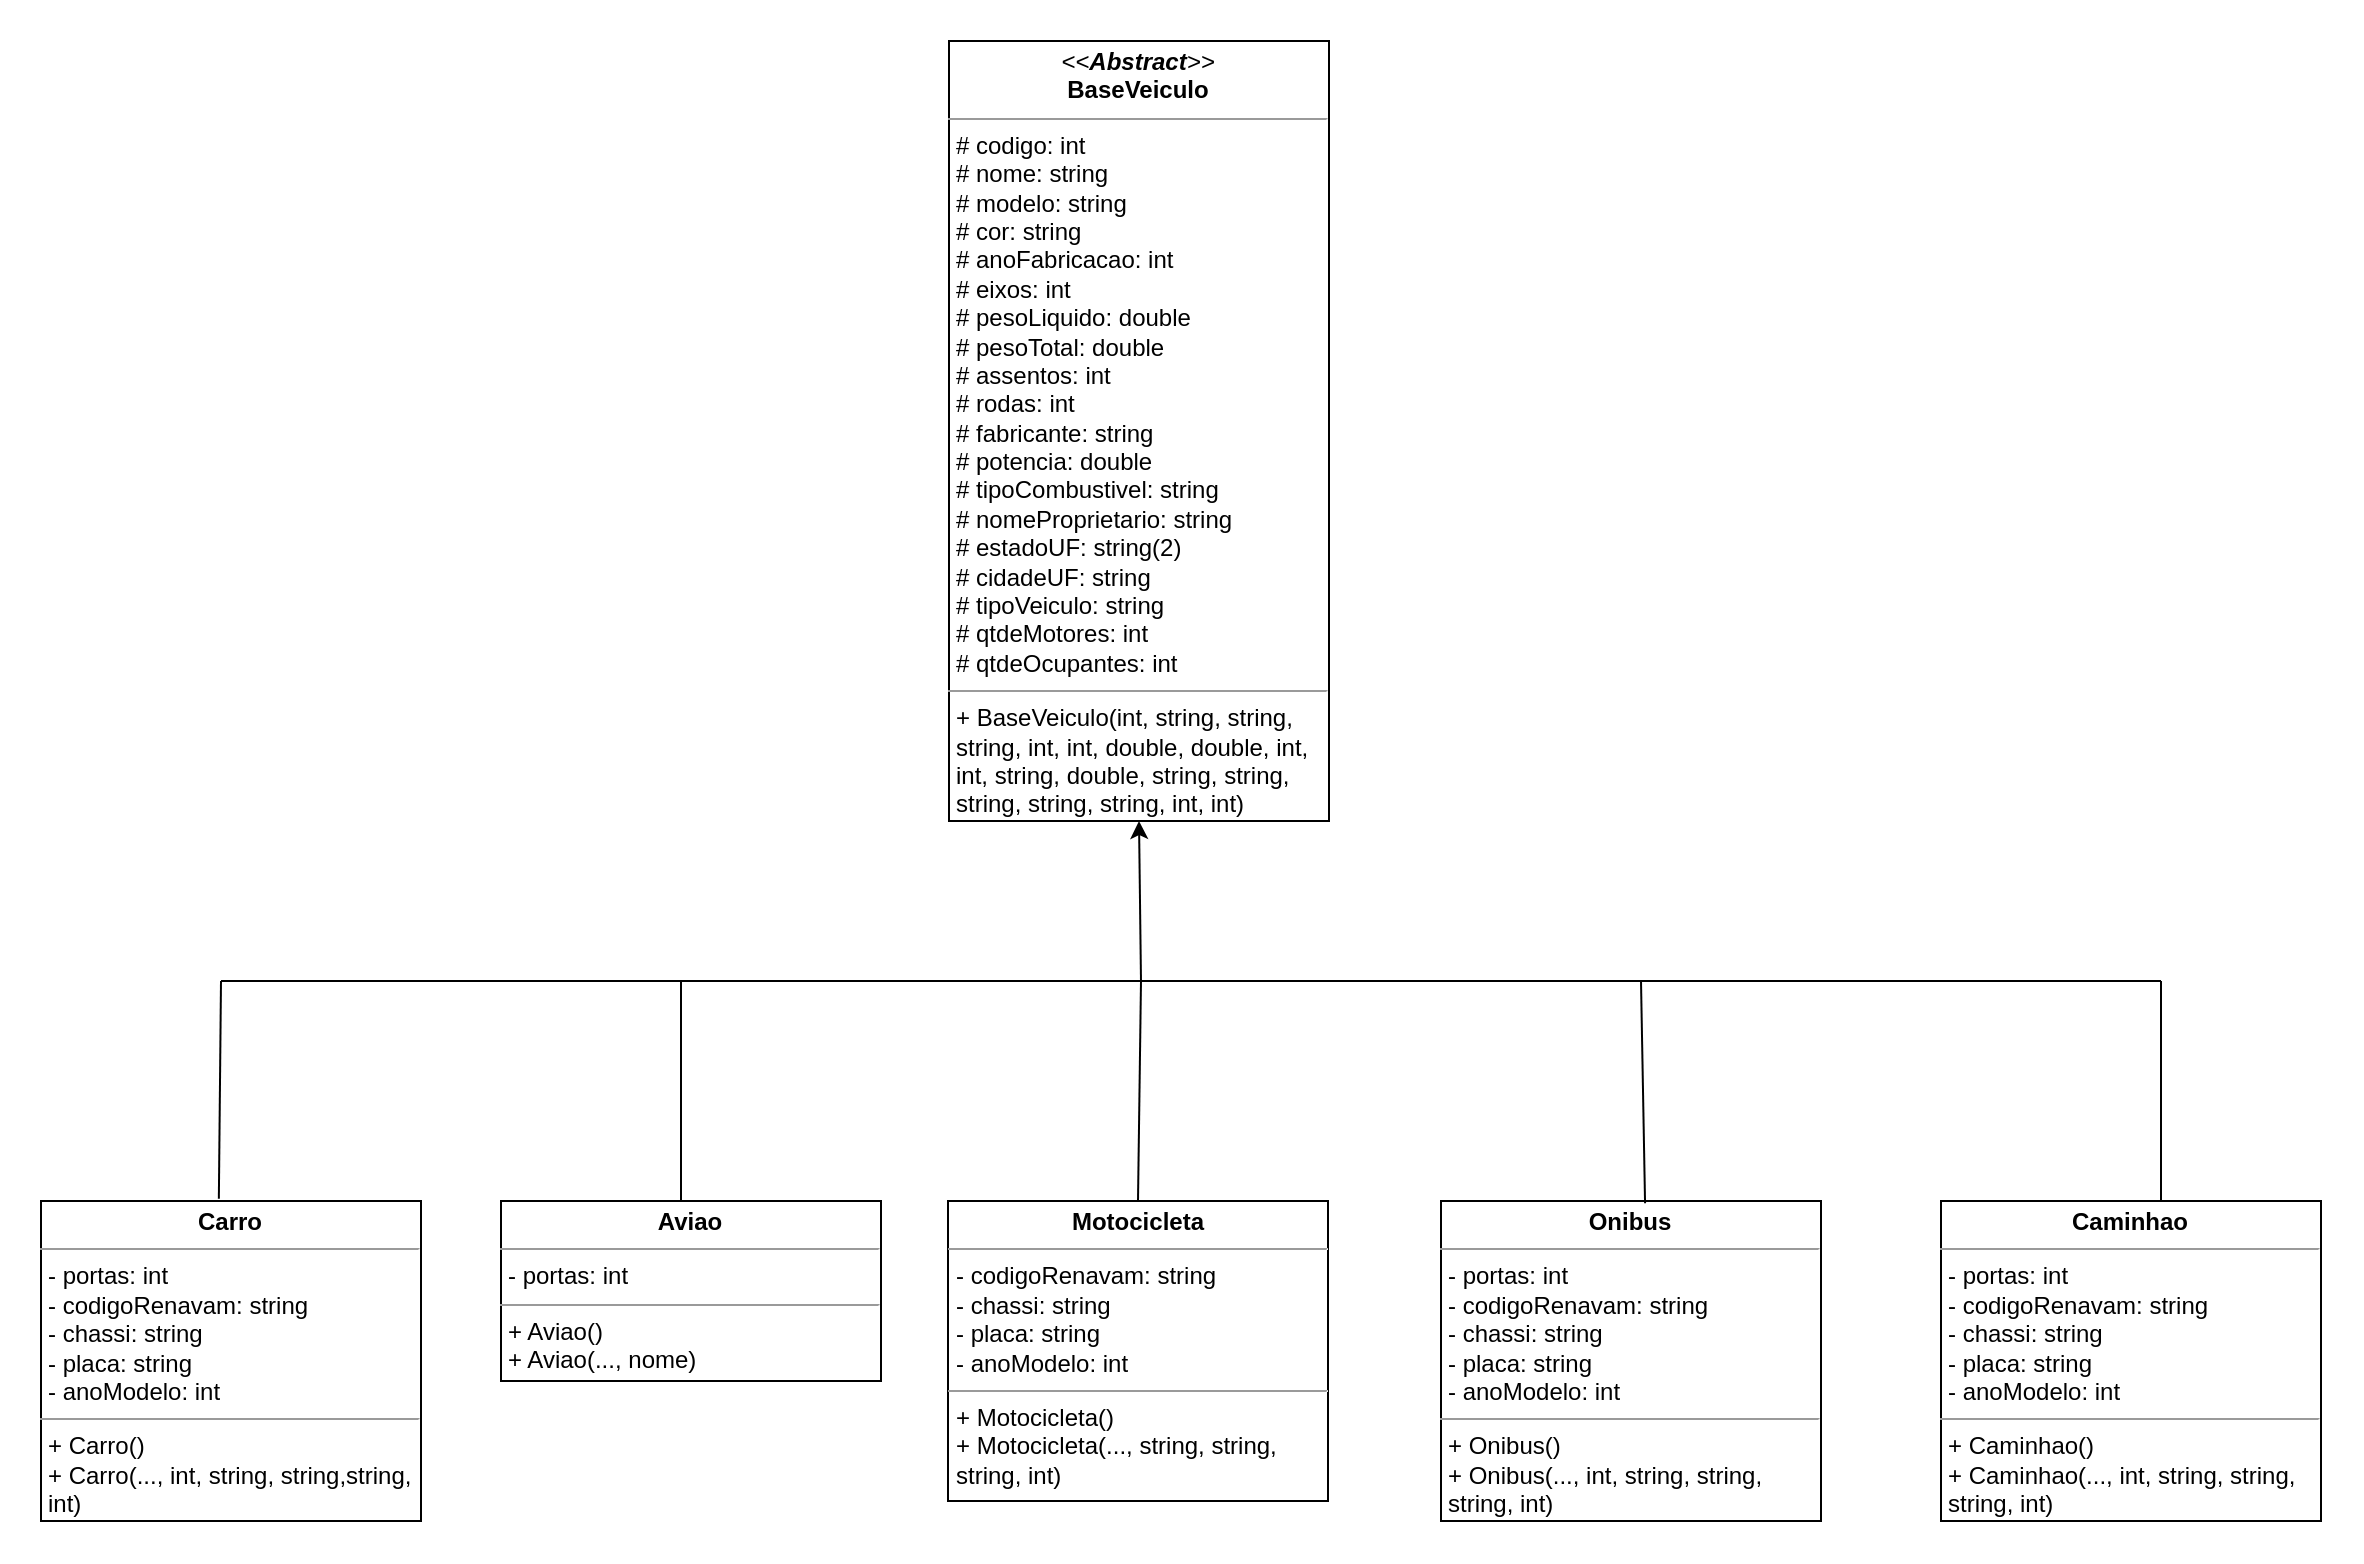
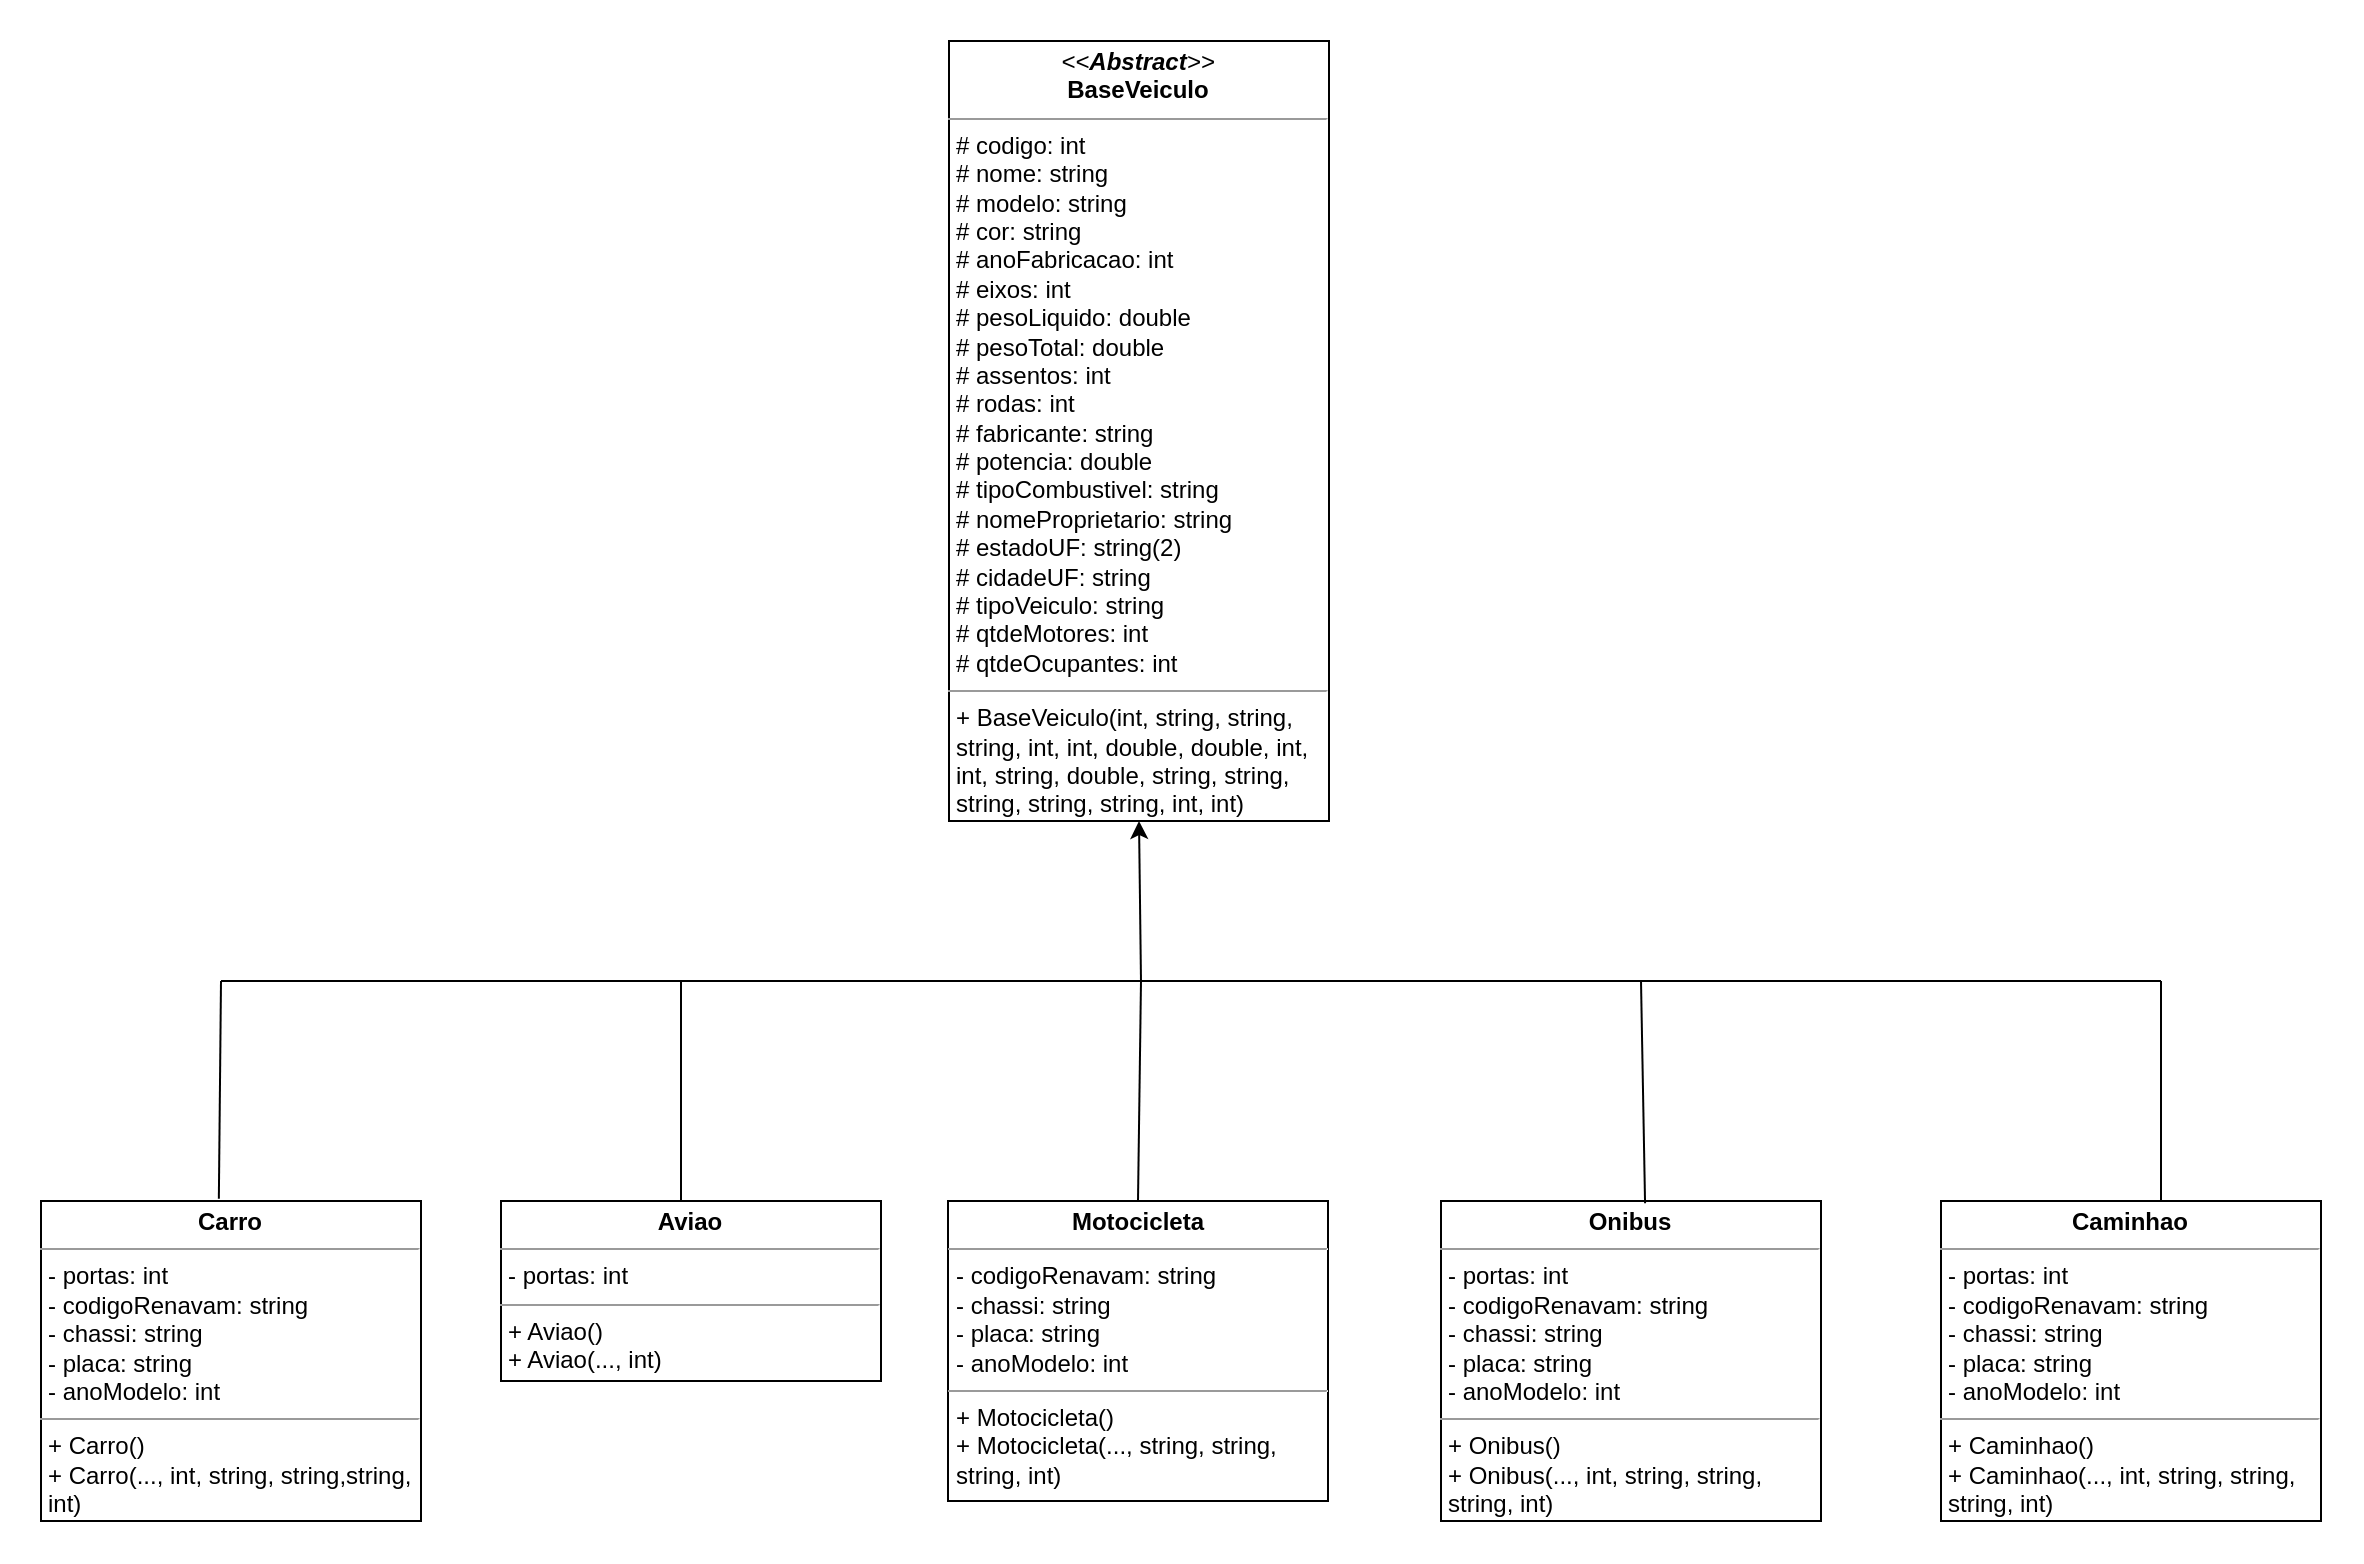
(600, 1259) -> (590, 1259)
